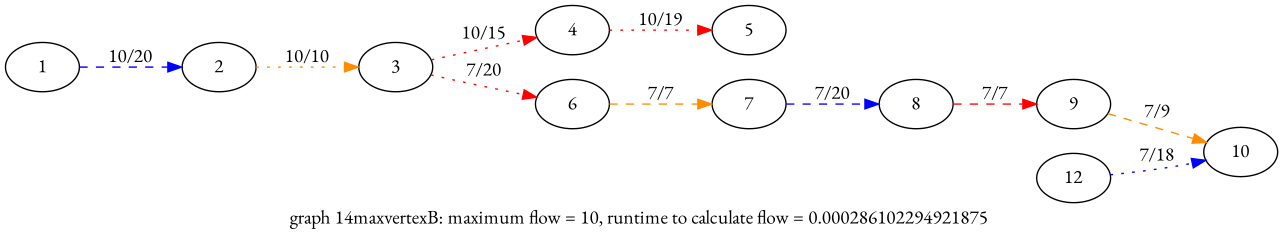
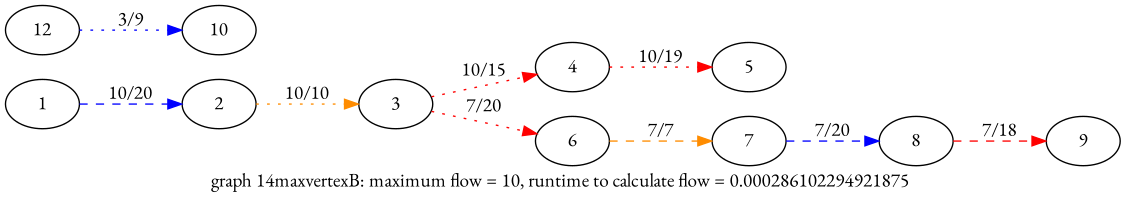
(995, 94) -> (1000, 131)
(1150, 126) -> none
(1157, 155) -> (131, 20)
